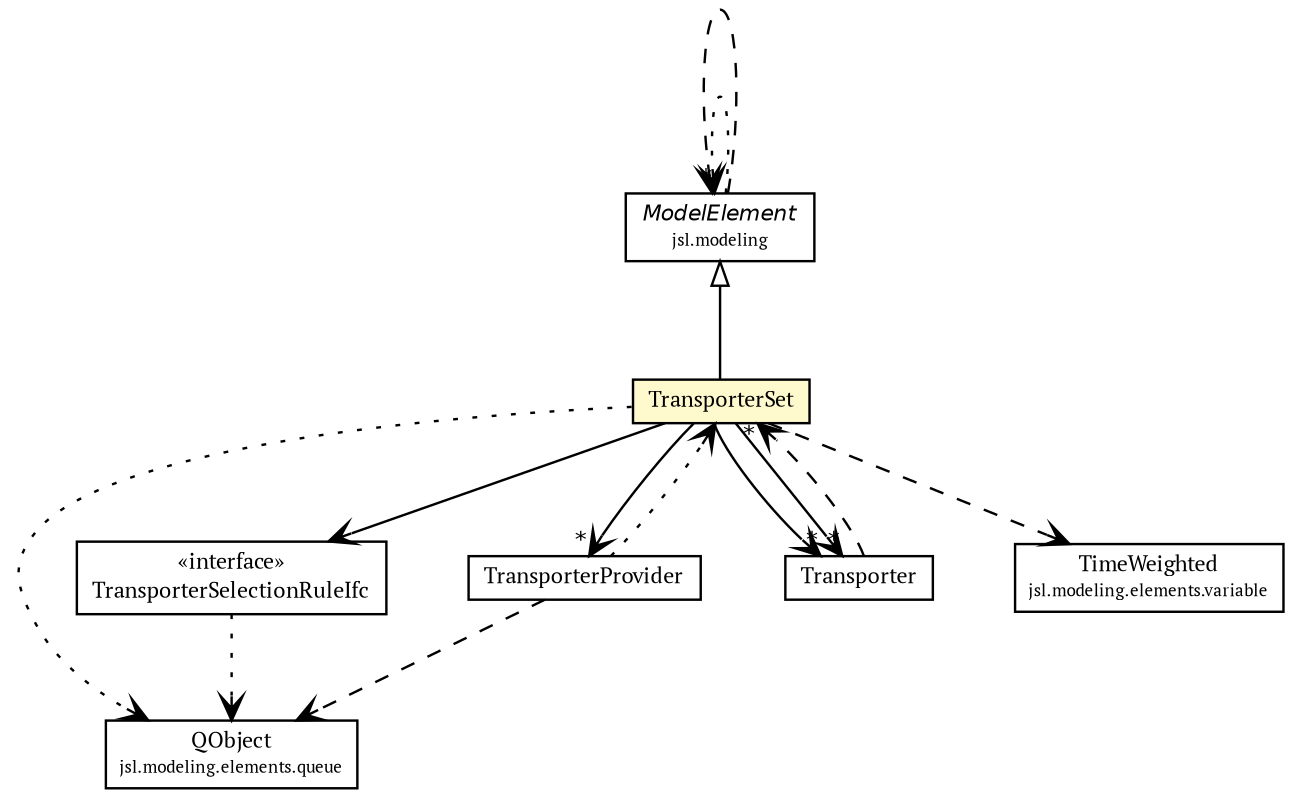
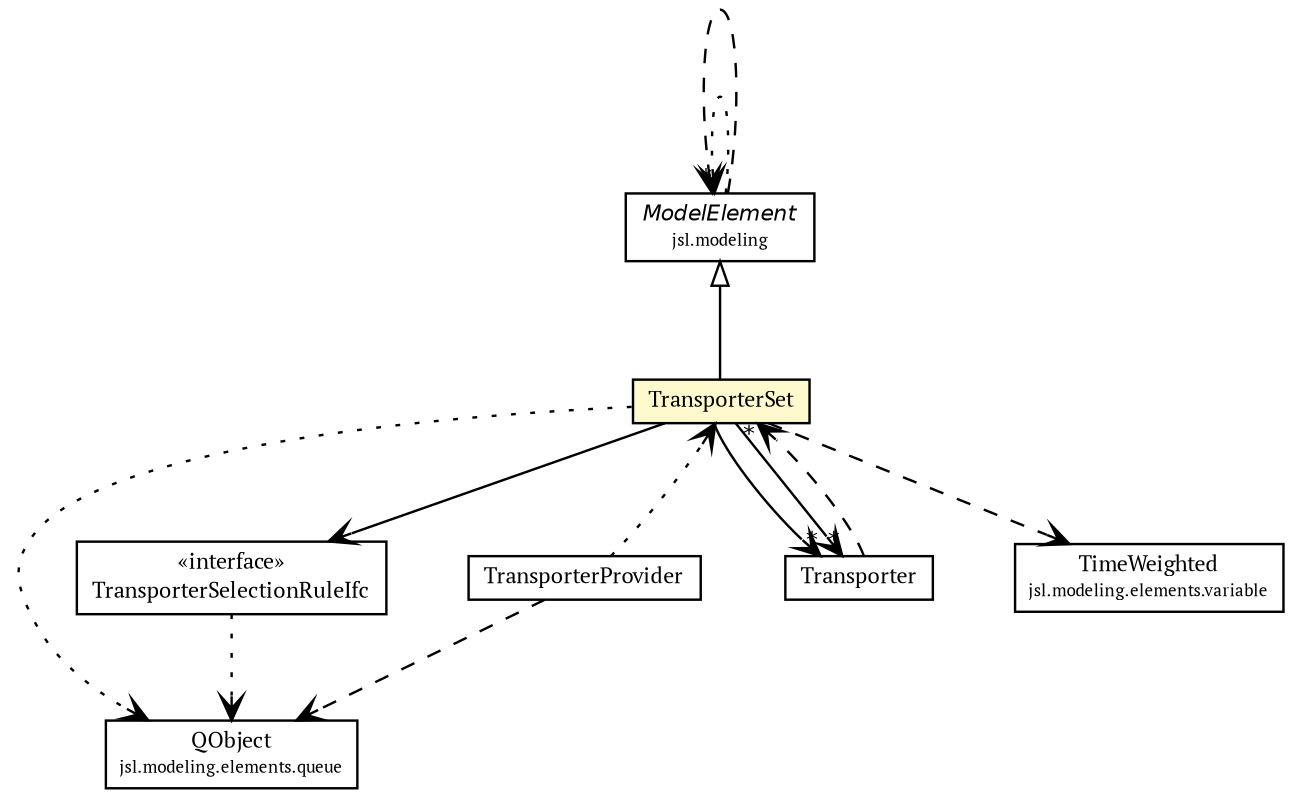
(646, 478) -> none
